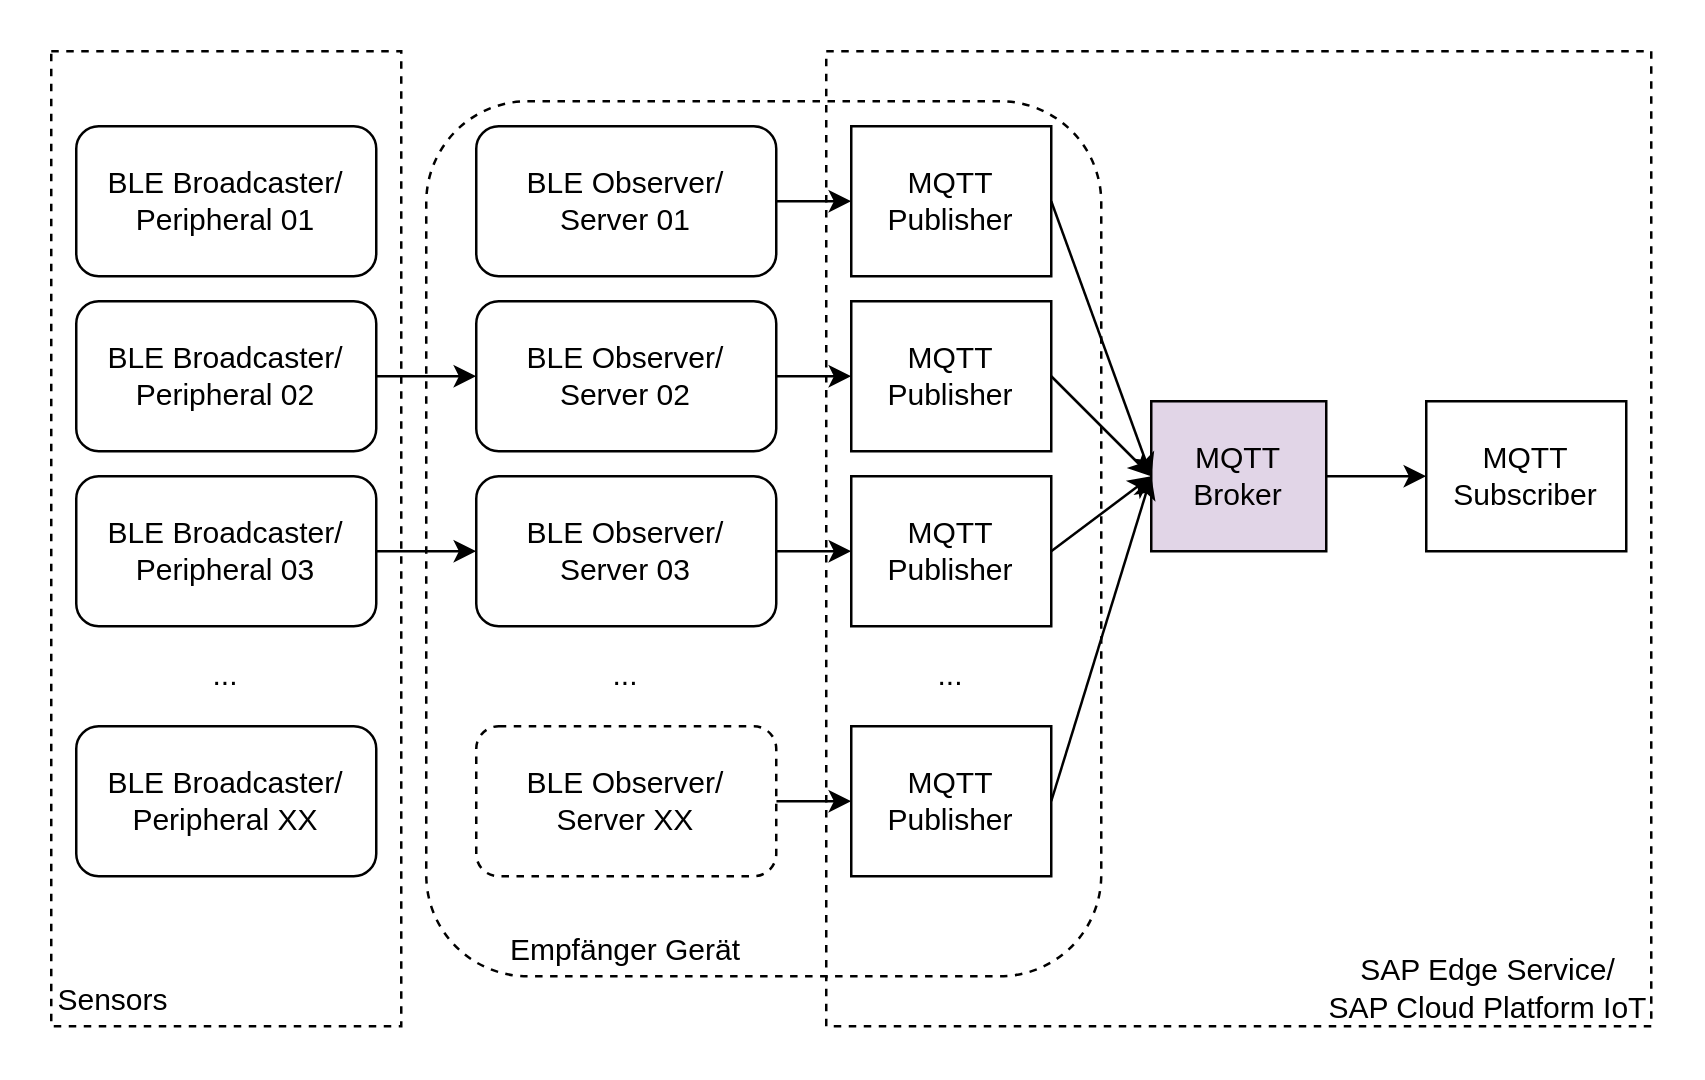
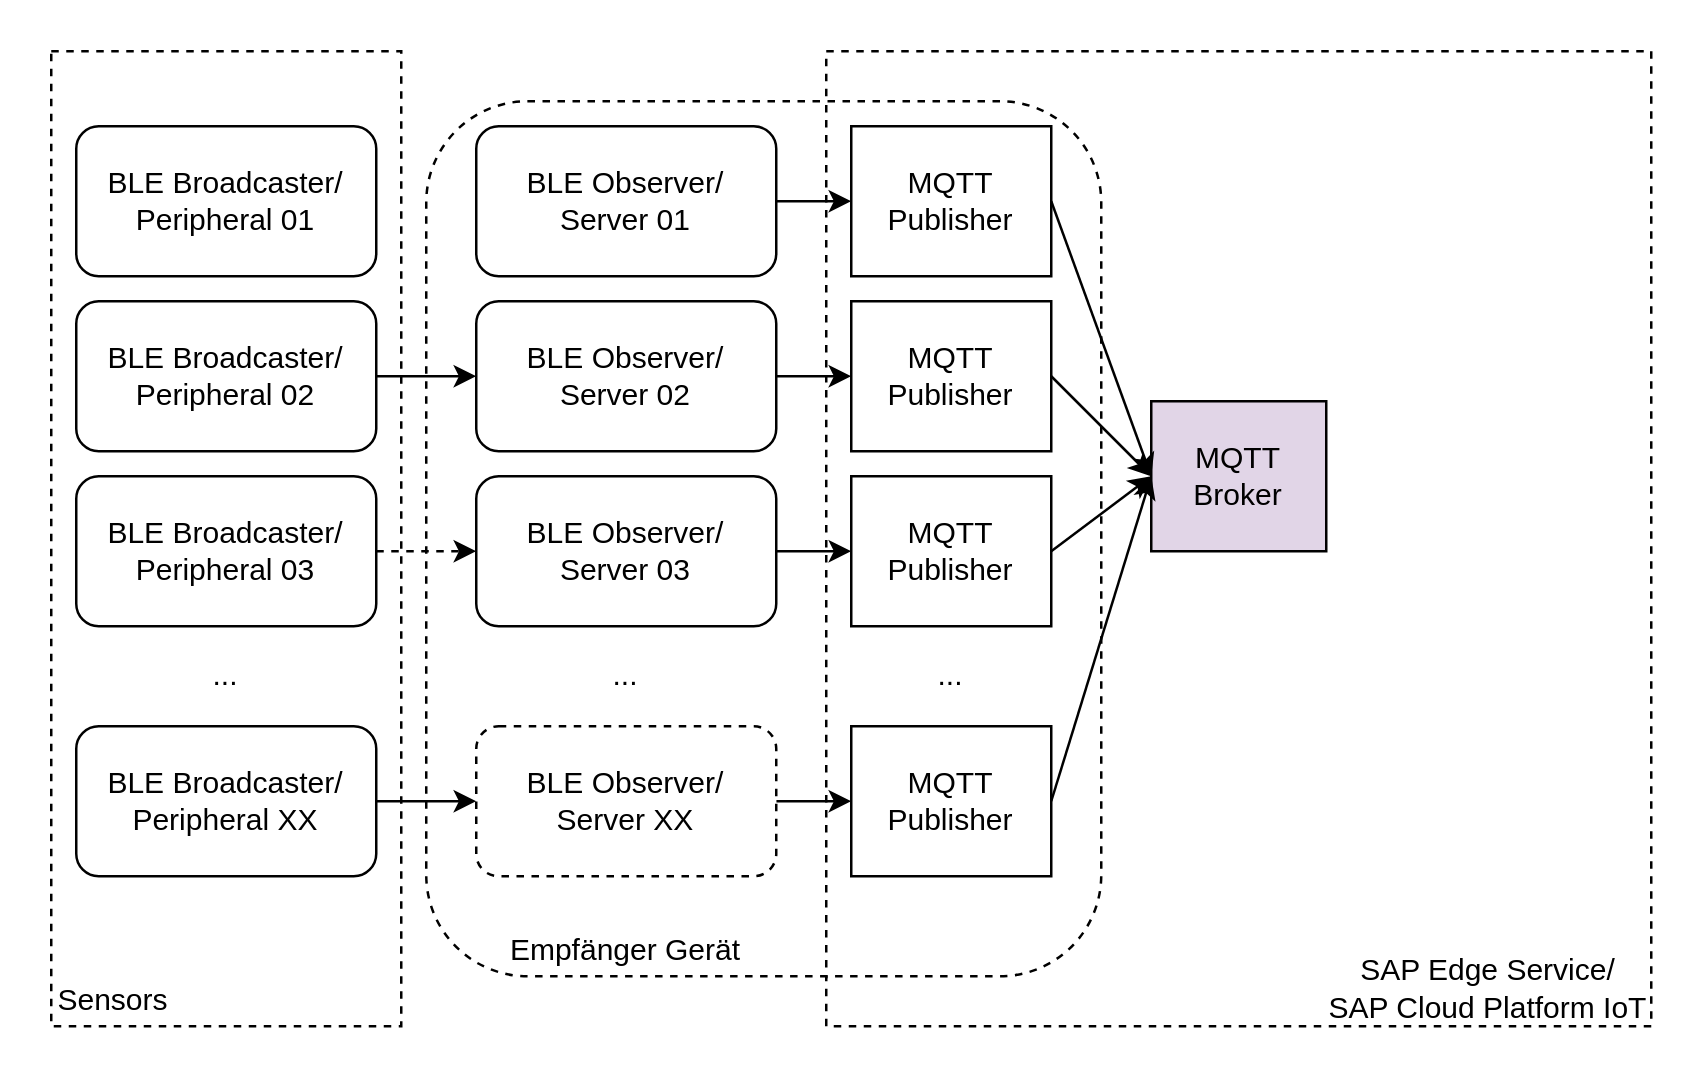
(1368, 476) -> none
(1526, 476) -> none
(417, 551) -> (417, 551)
none -> (418, 801)
